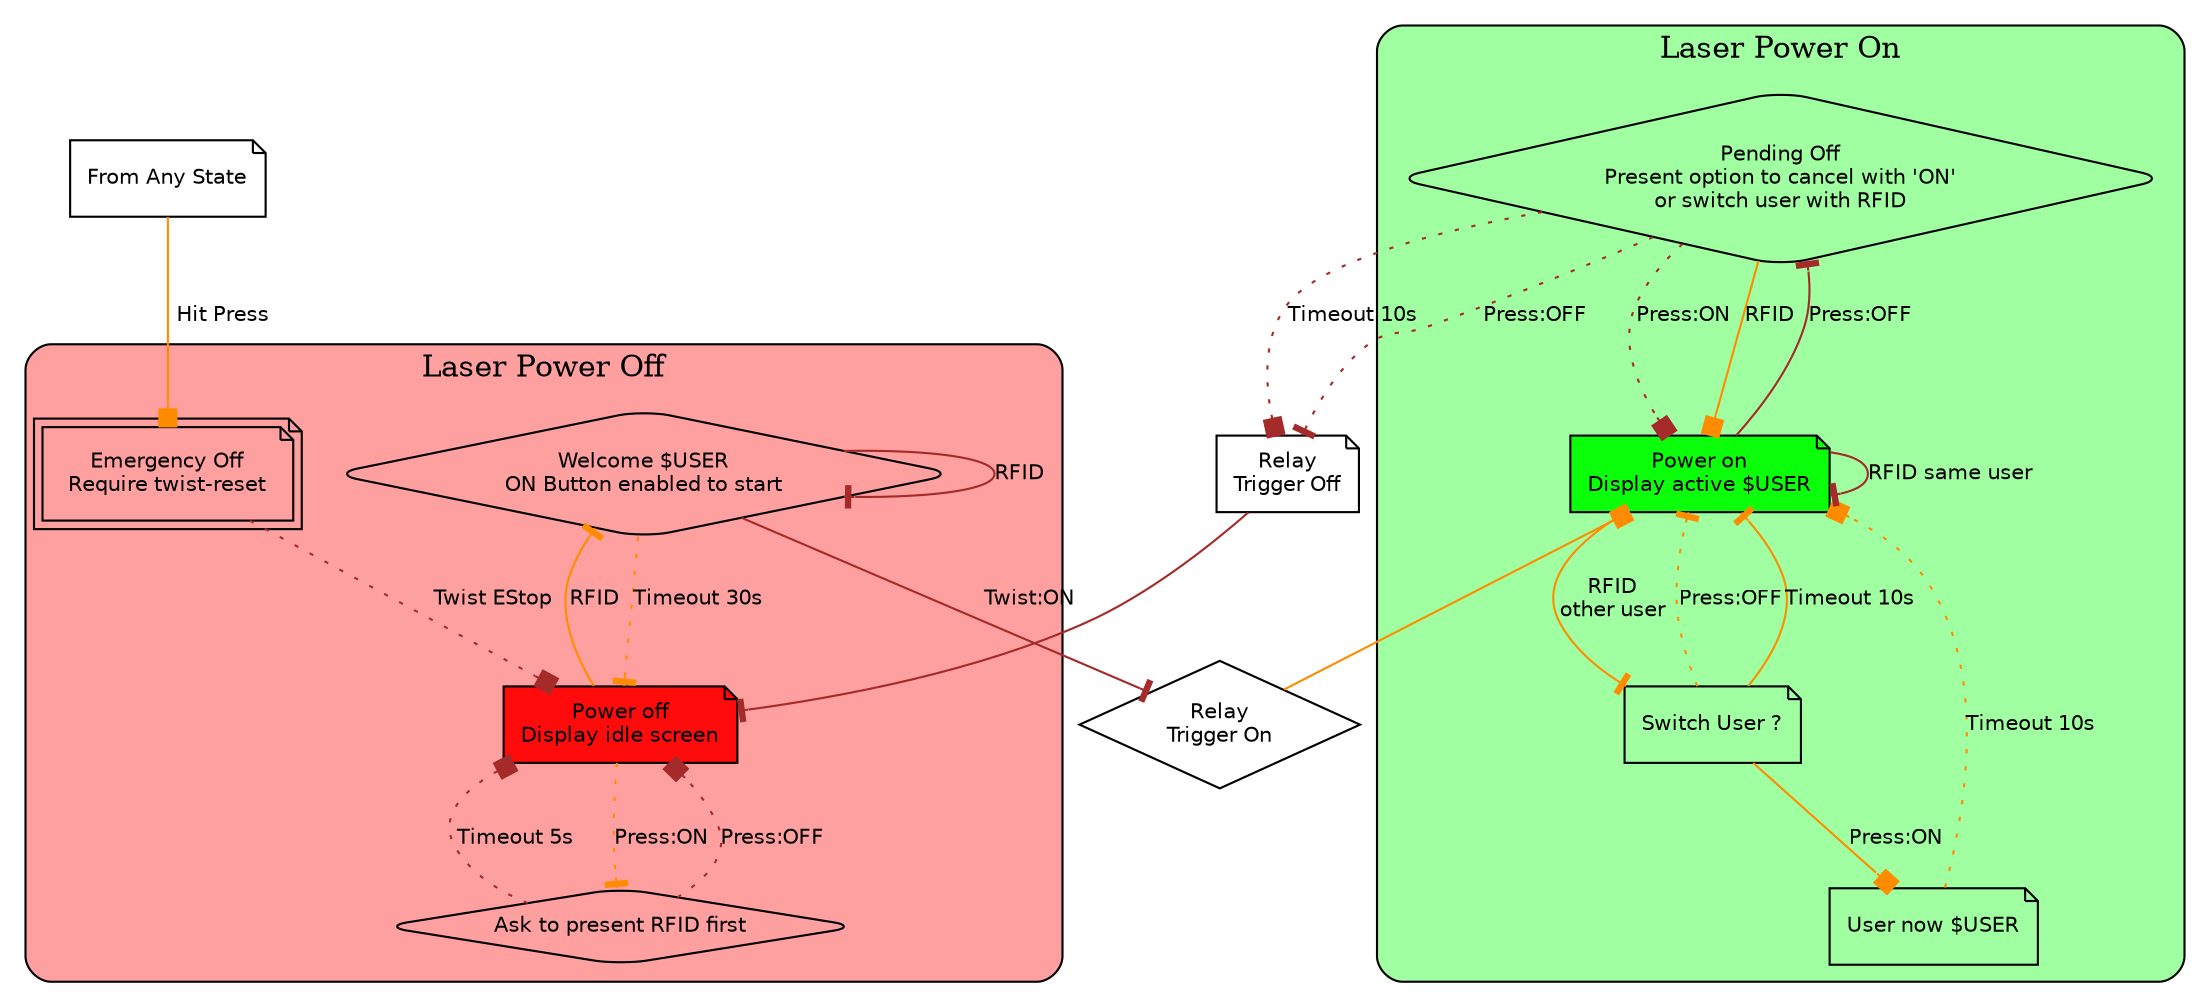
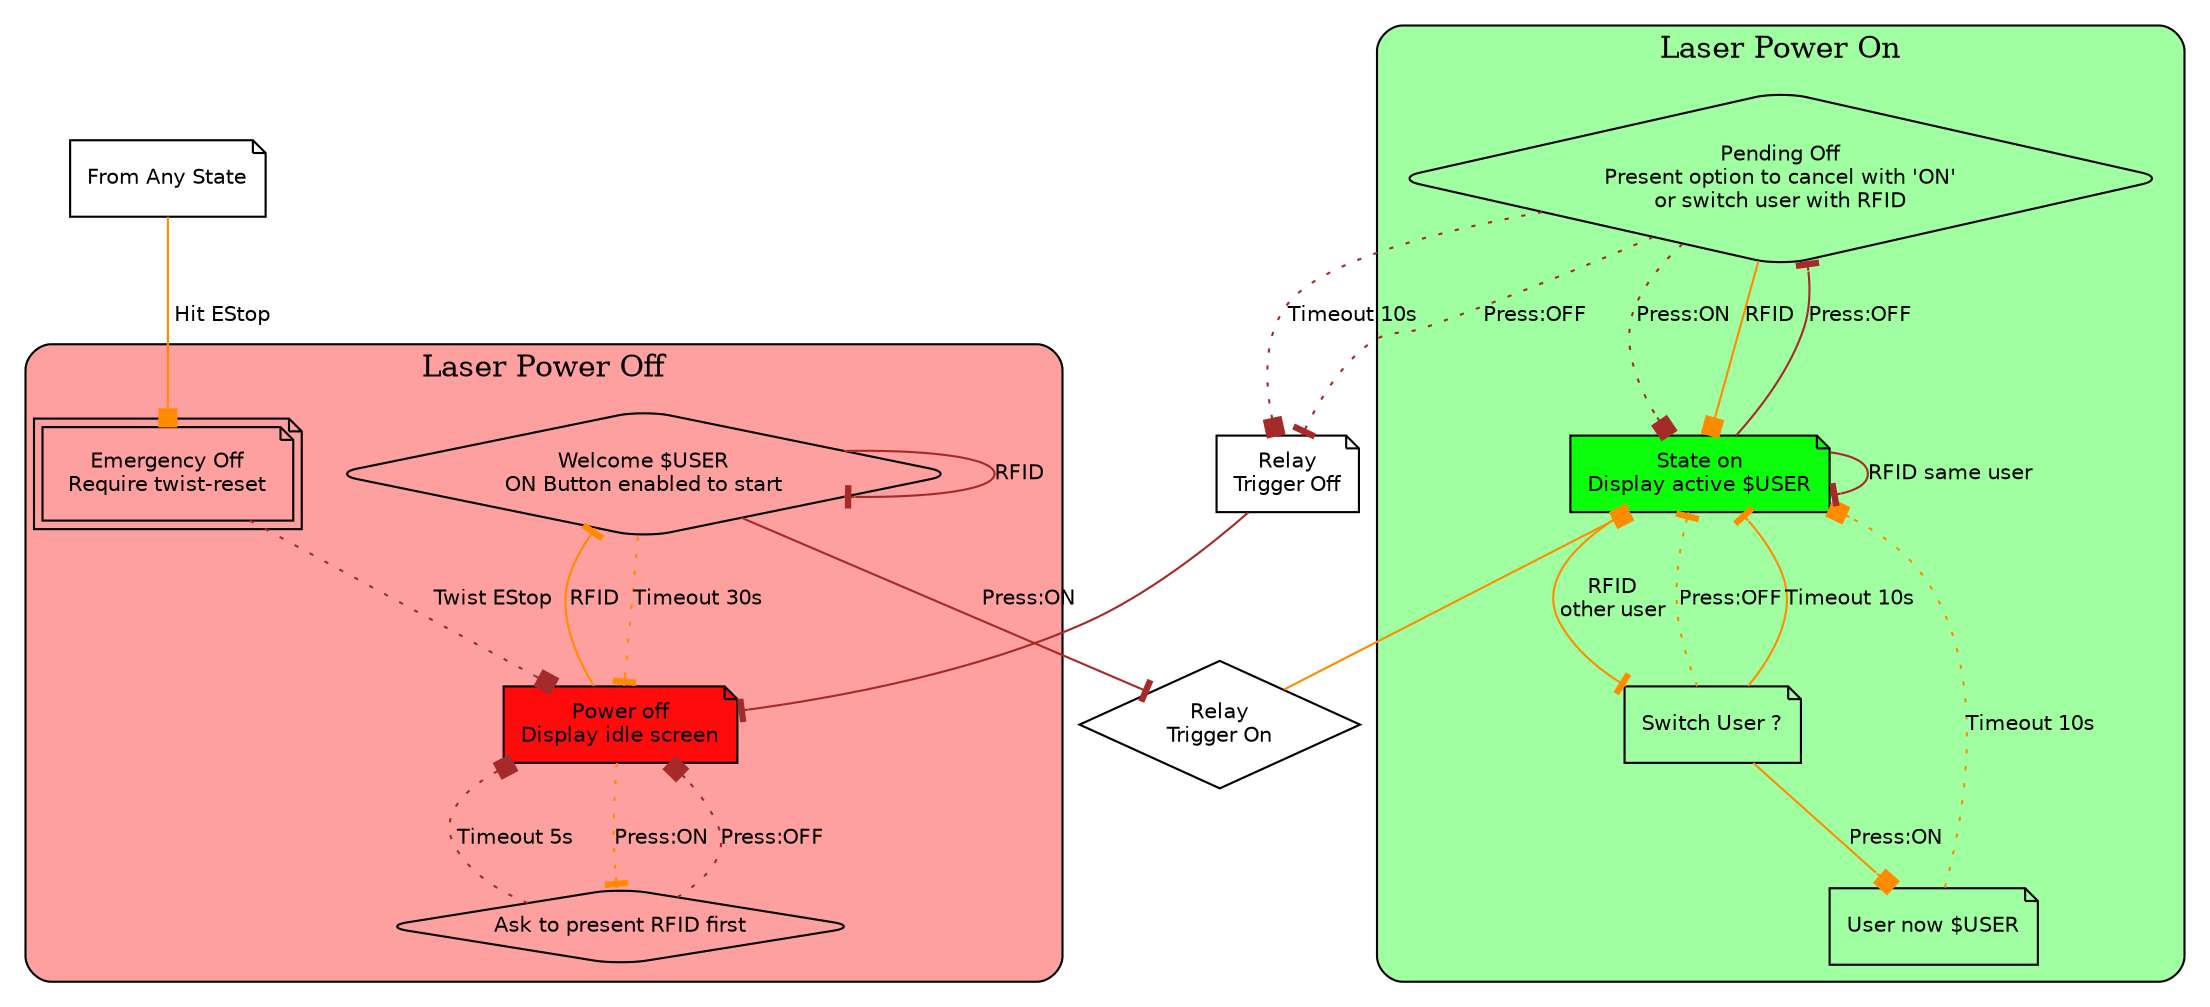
(220, 316) -> (220, 316)
(1700, 474) -> (1700, 474)
(1030, 599) -> (1030, 599)
